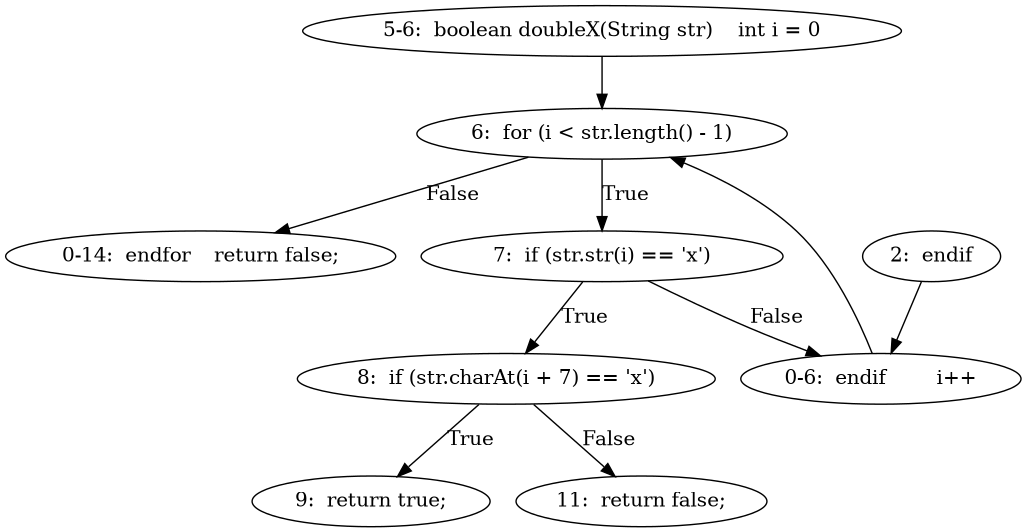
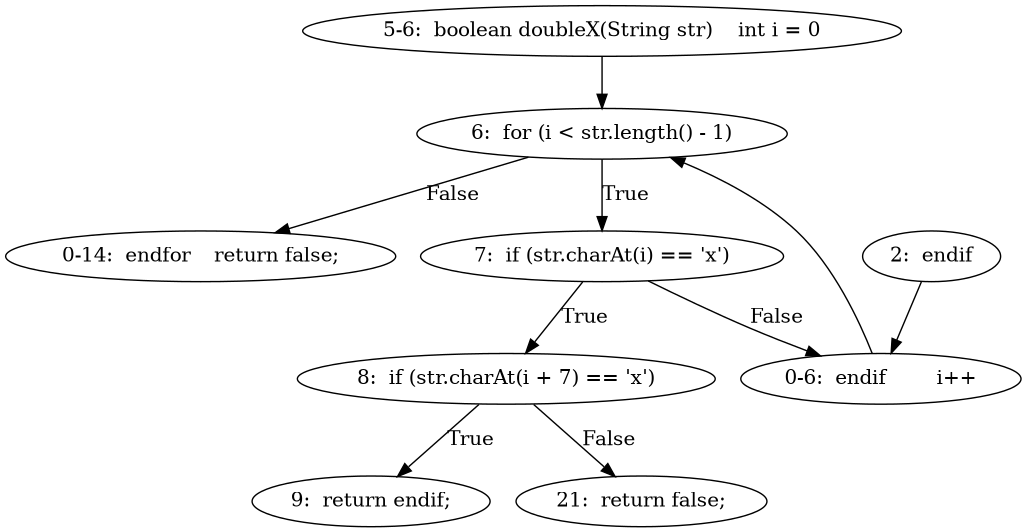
(602, 256) -> (602, 256)
(371, 501) -> (371, 501)
(641, 501) -> (641, 501)
